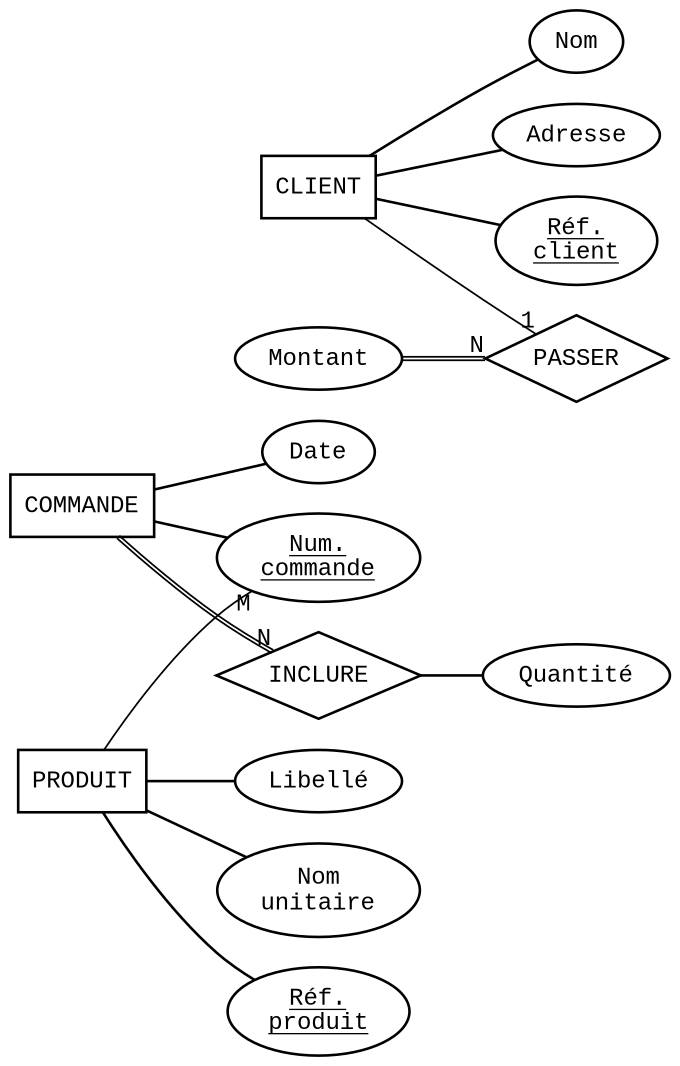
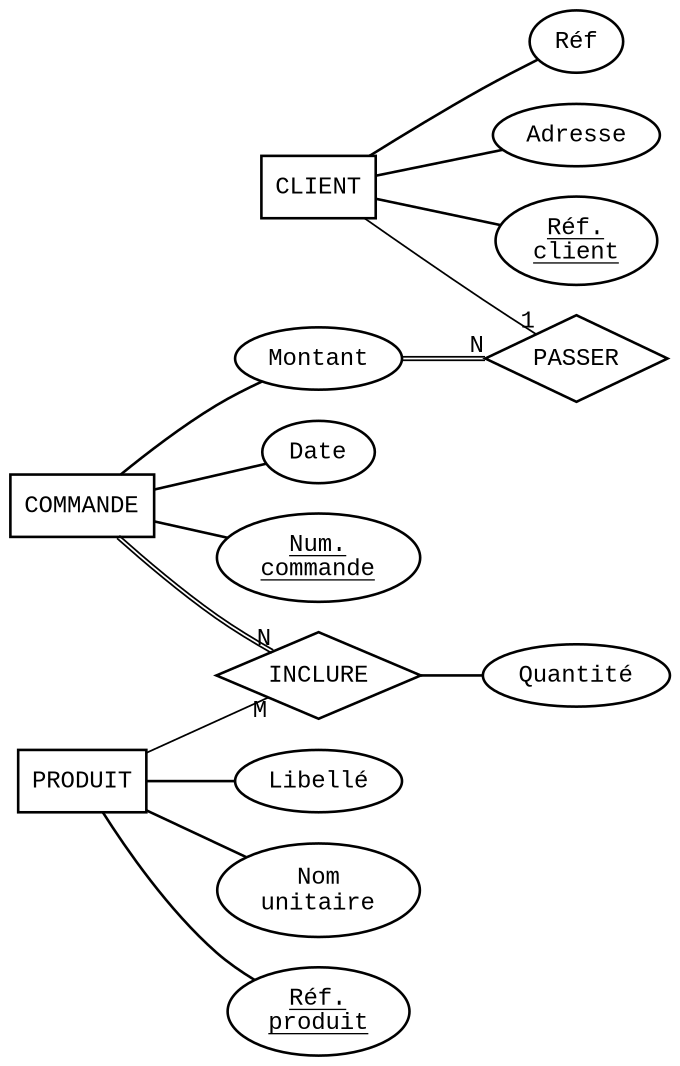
(576, 42) -> (576, 42)
none -> (188, 423)
(170, 663) -> (207, 725)
